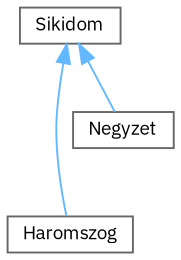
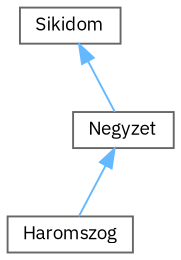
(57, 140) -> (92, 191)
